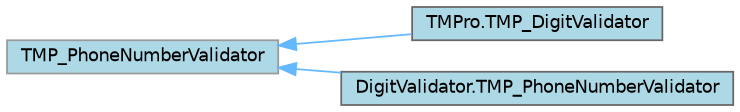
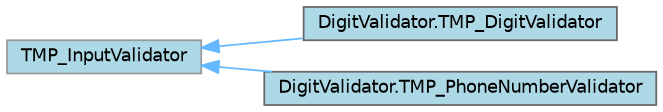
(537, 24) -> (460, 24)
(143, 57) -> (104, 57)
